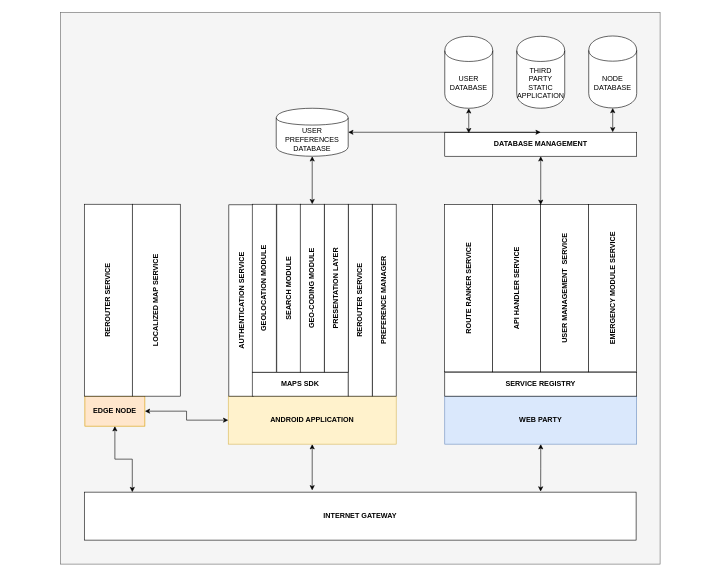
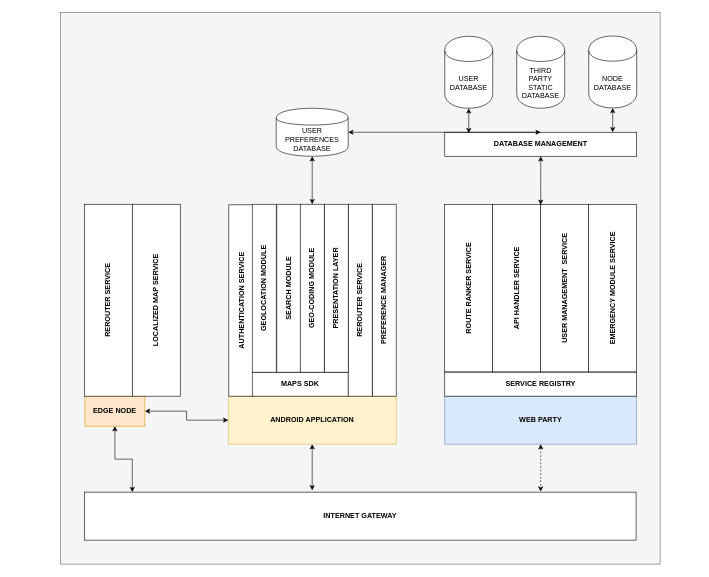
(541, 83) -> (541, 83)
(541, 467) -> (541, 467)
